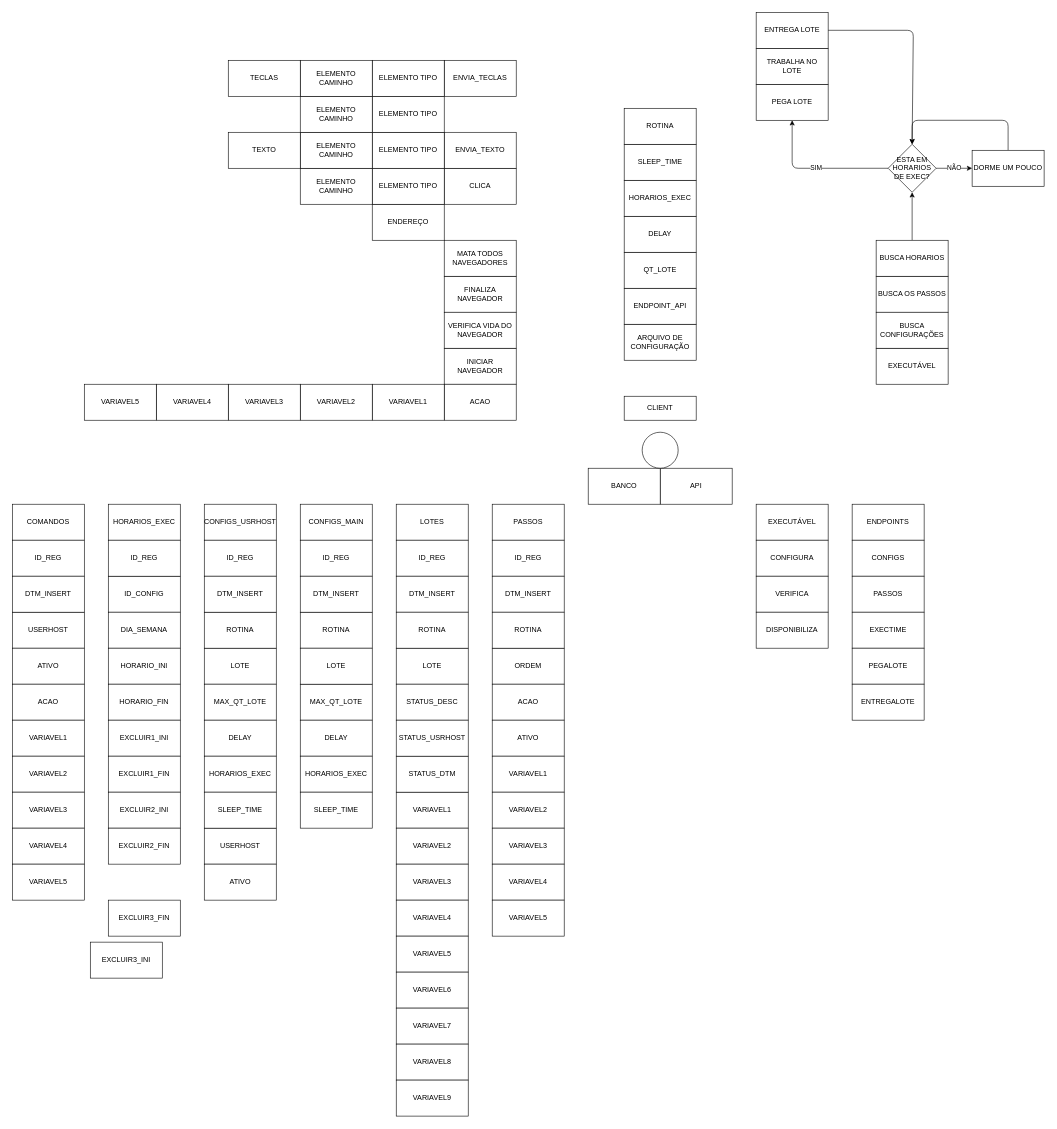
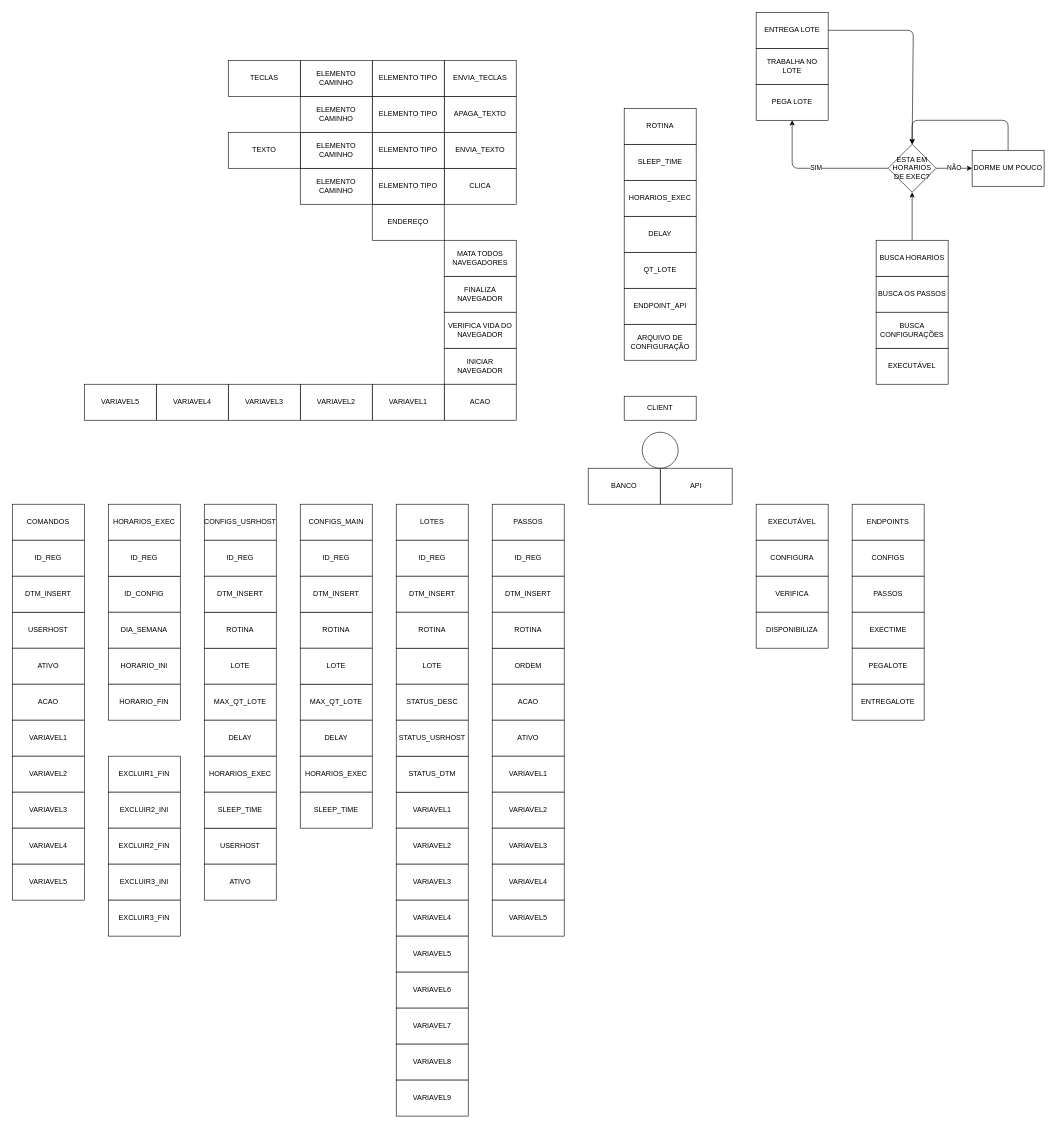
none -> (480, 114)
(144, 738) -> none
(126, 960) -> (144, 882)
